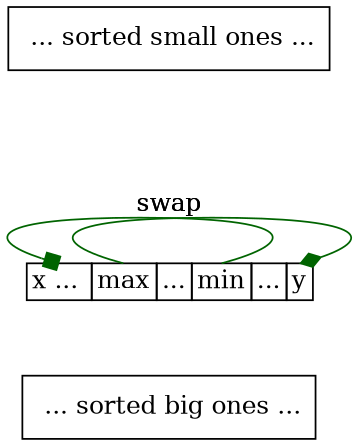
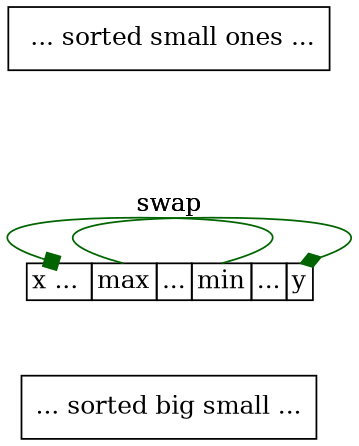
(169, 407) -> (169, 407)
